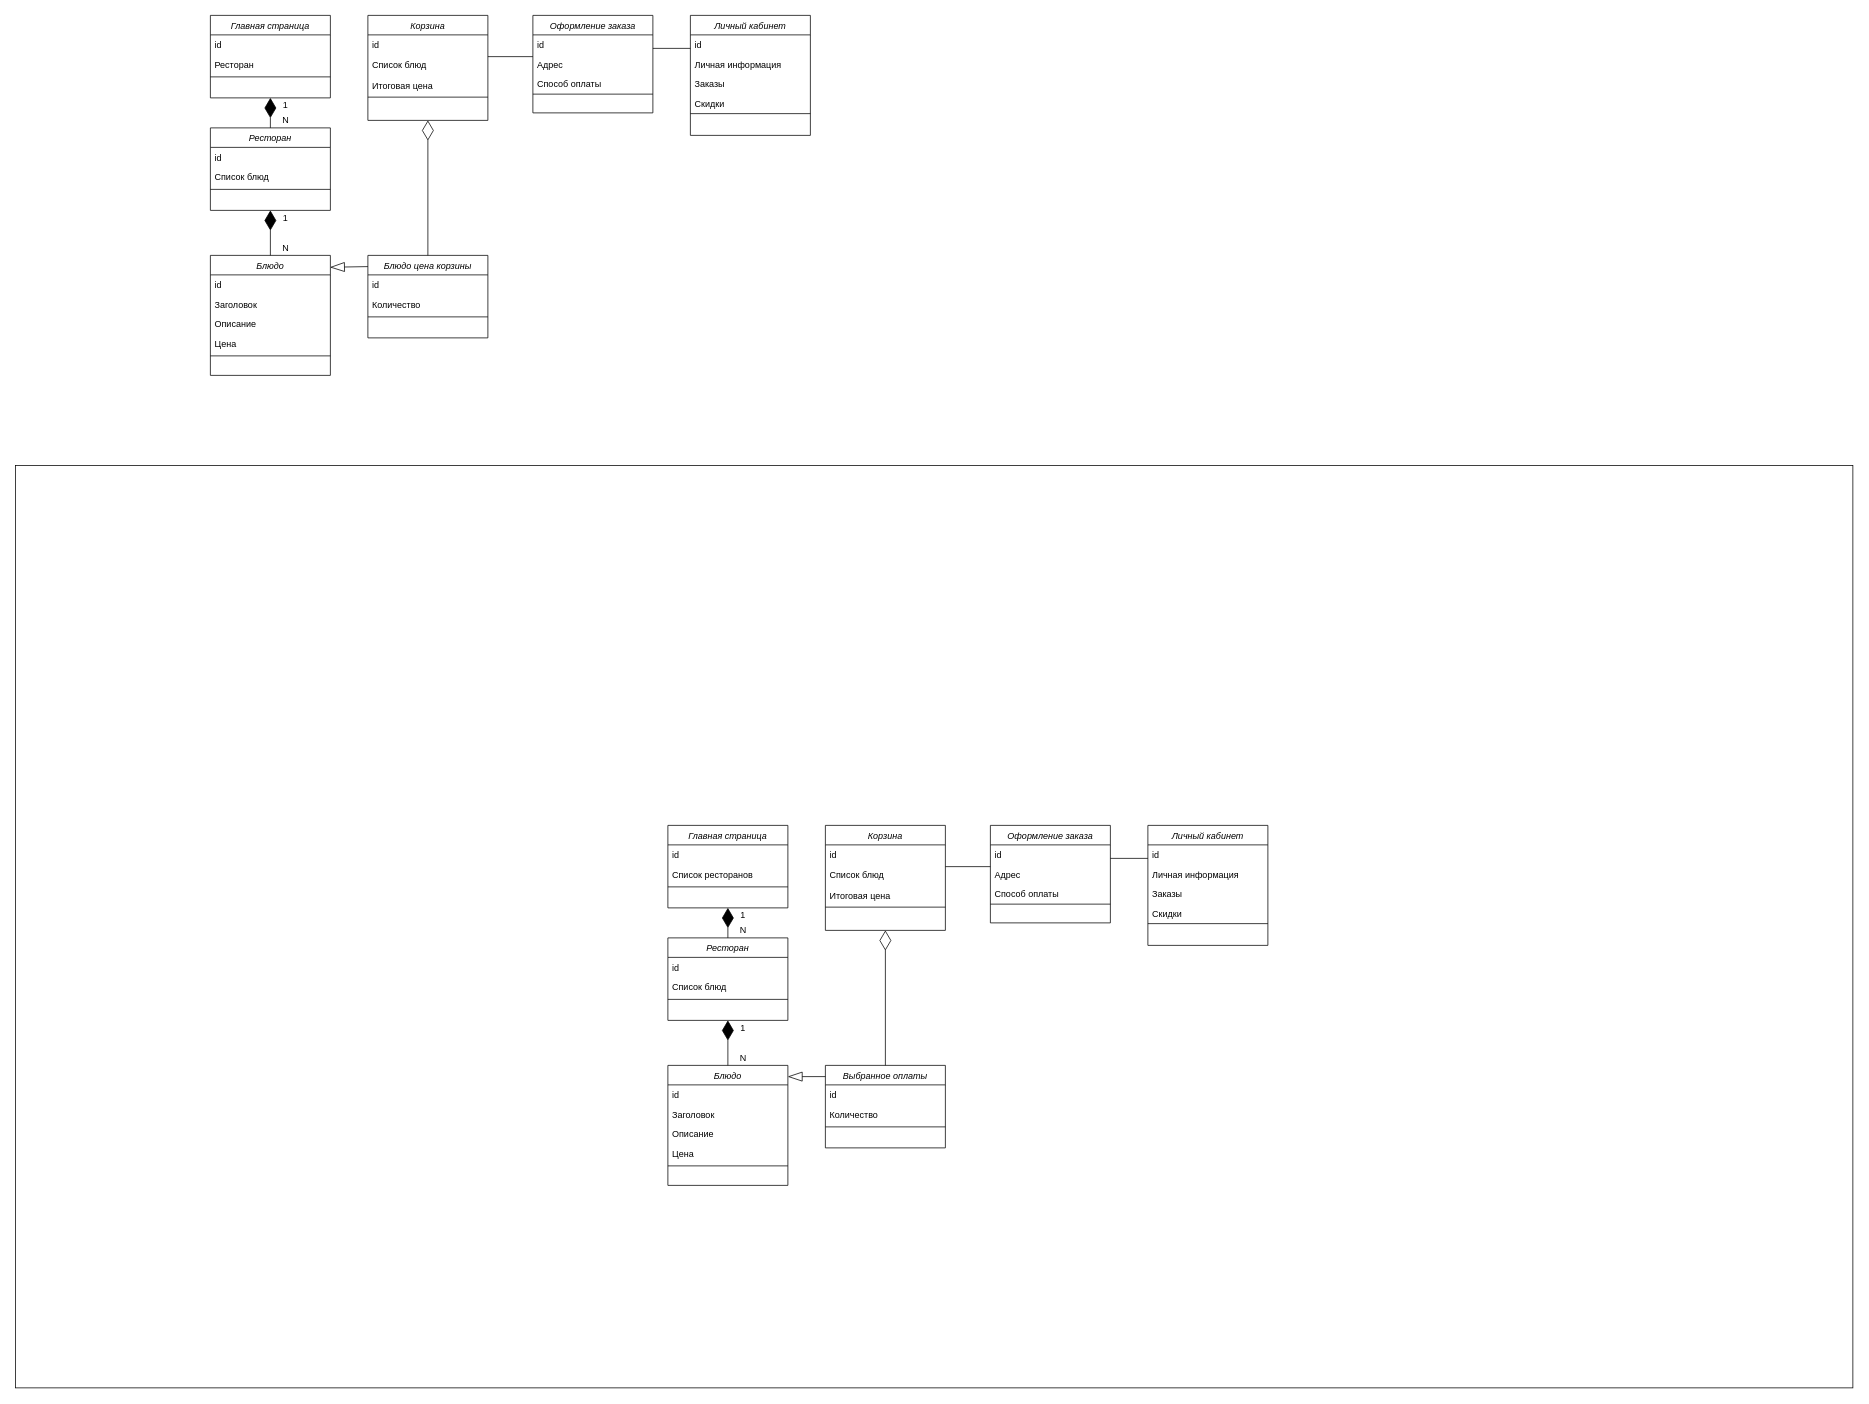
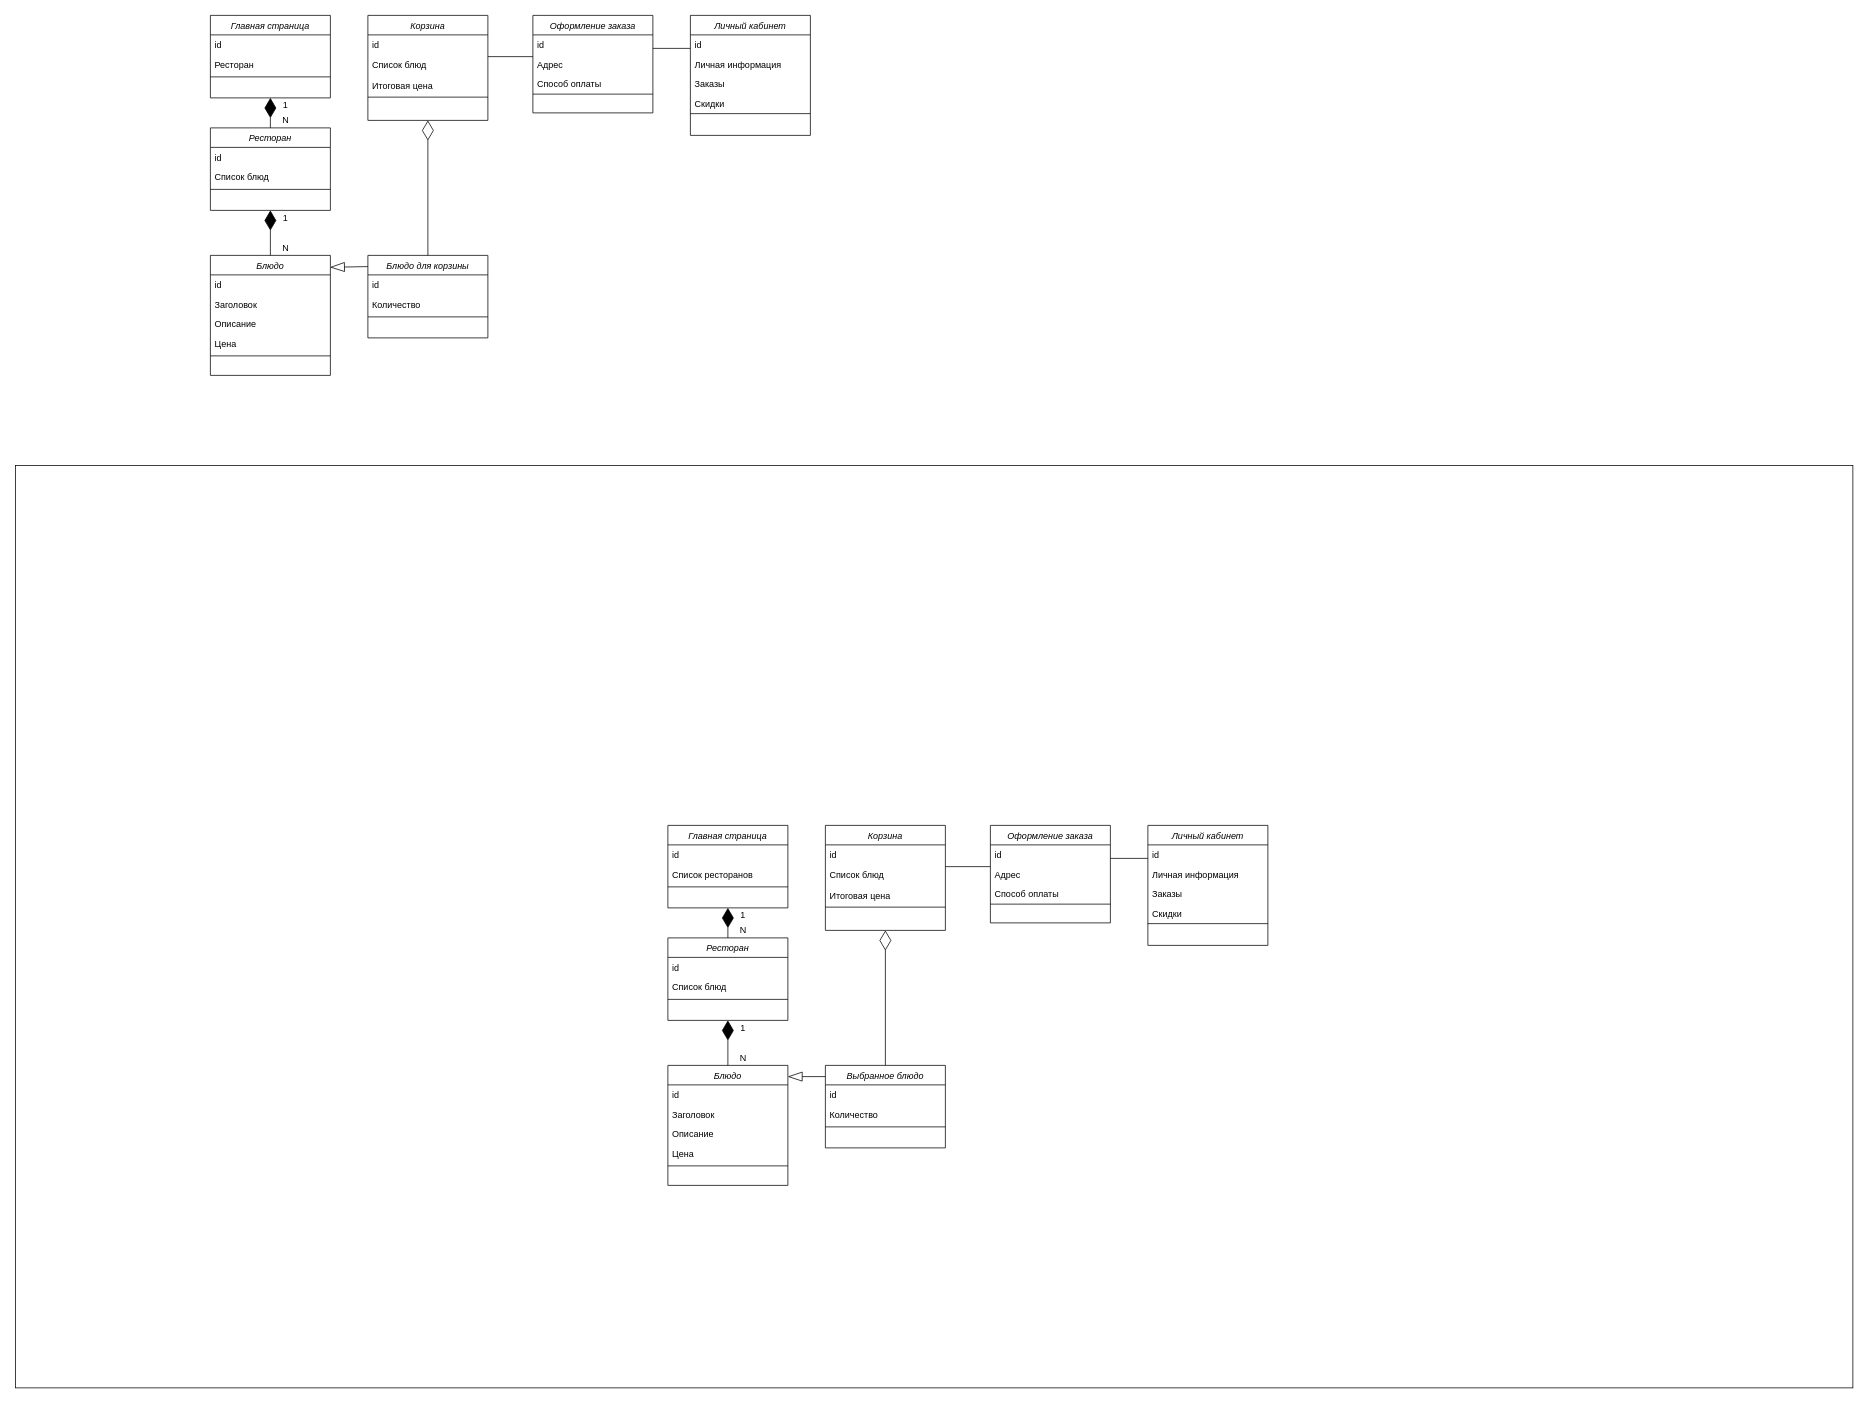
(428, 266) -> (428, 266)
(885, 1076) -> (885, 1076)
